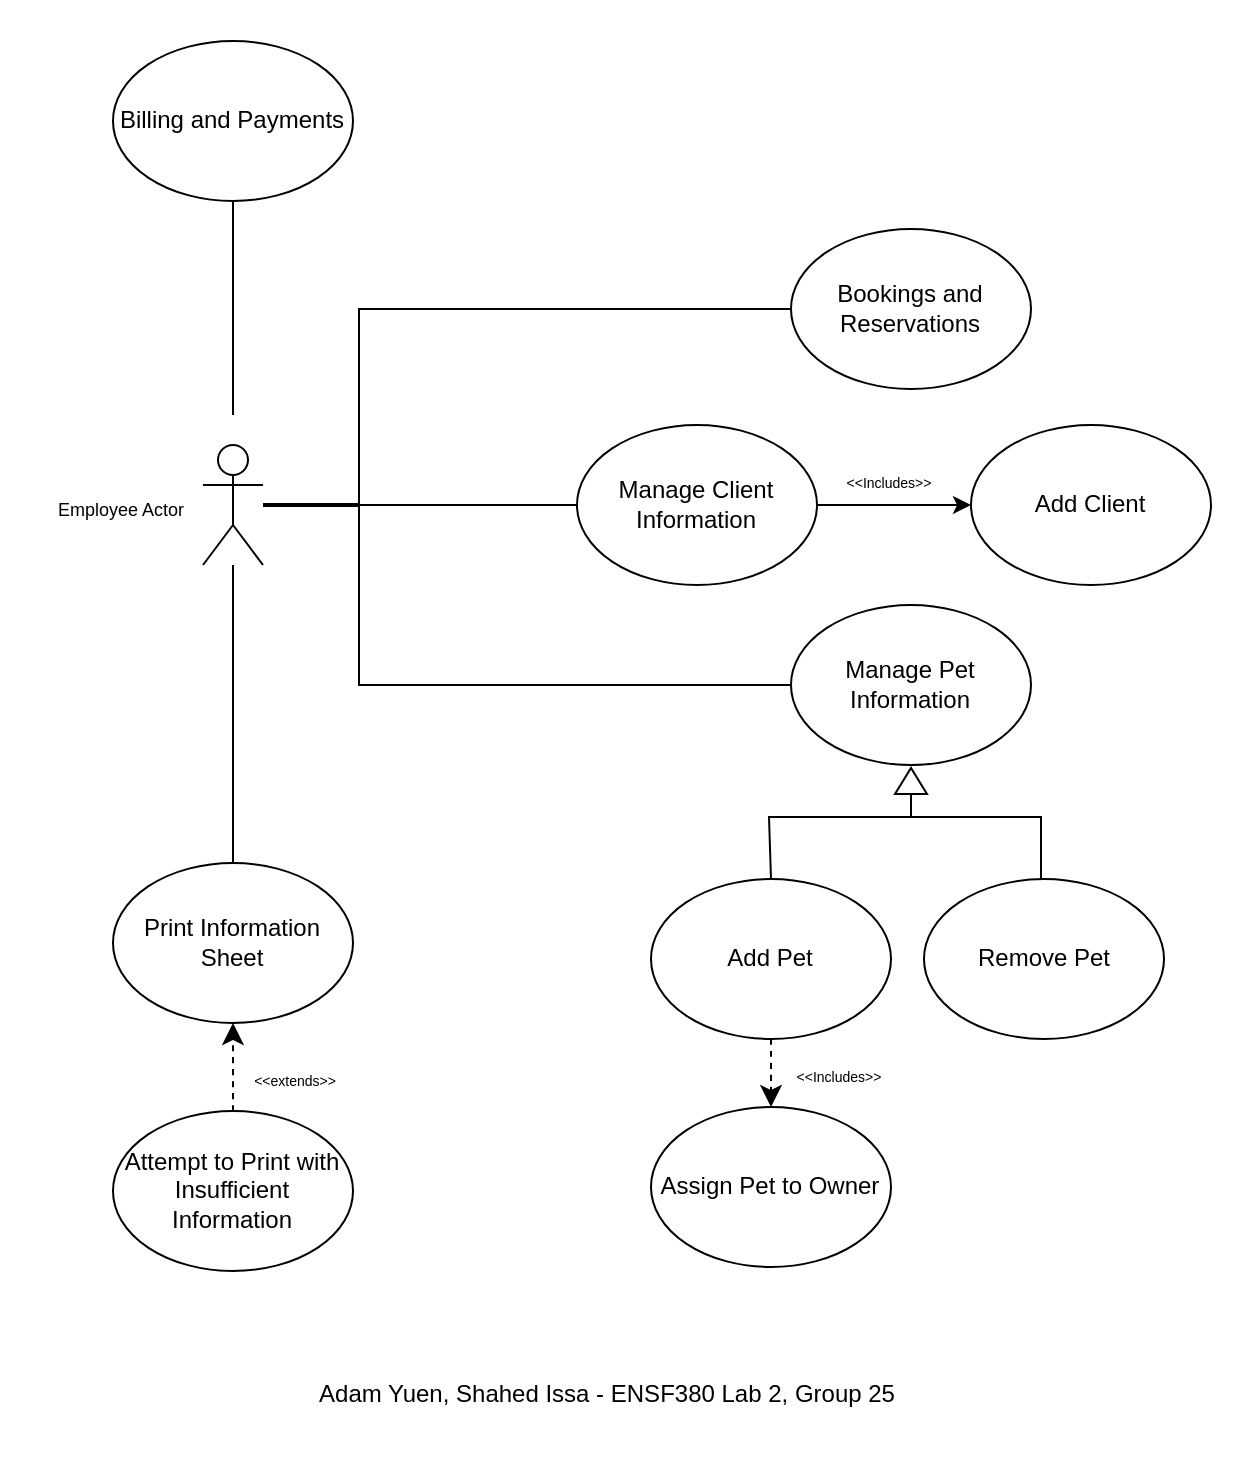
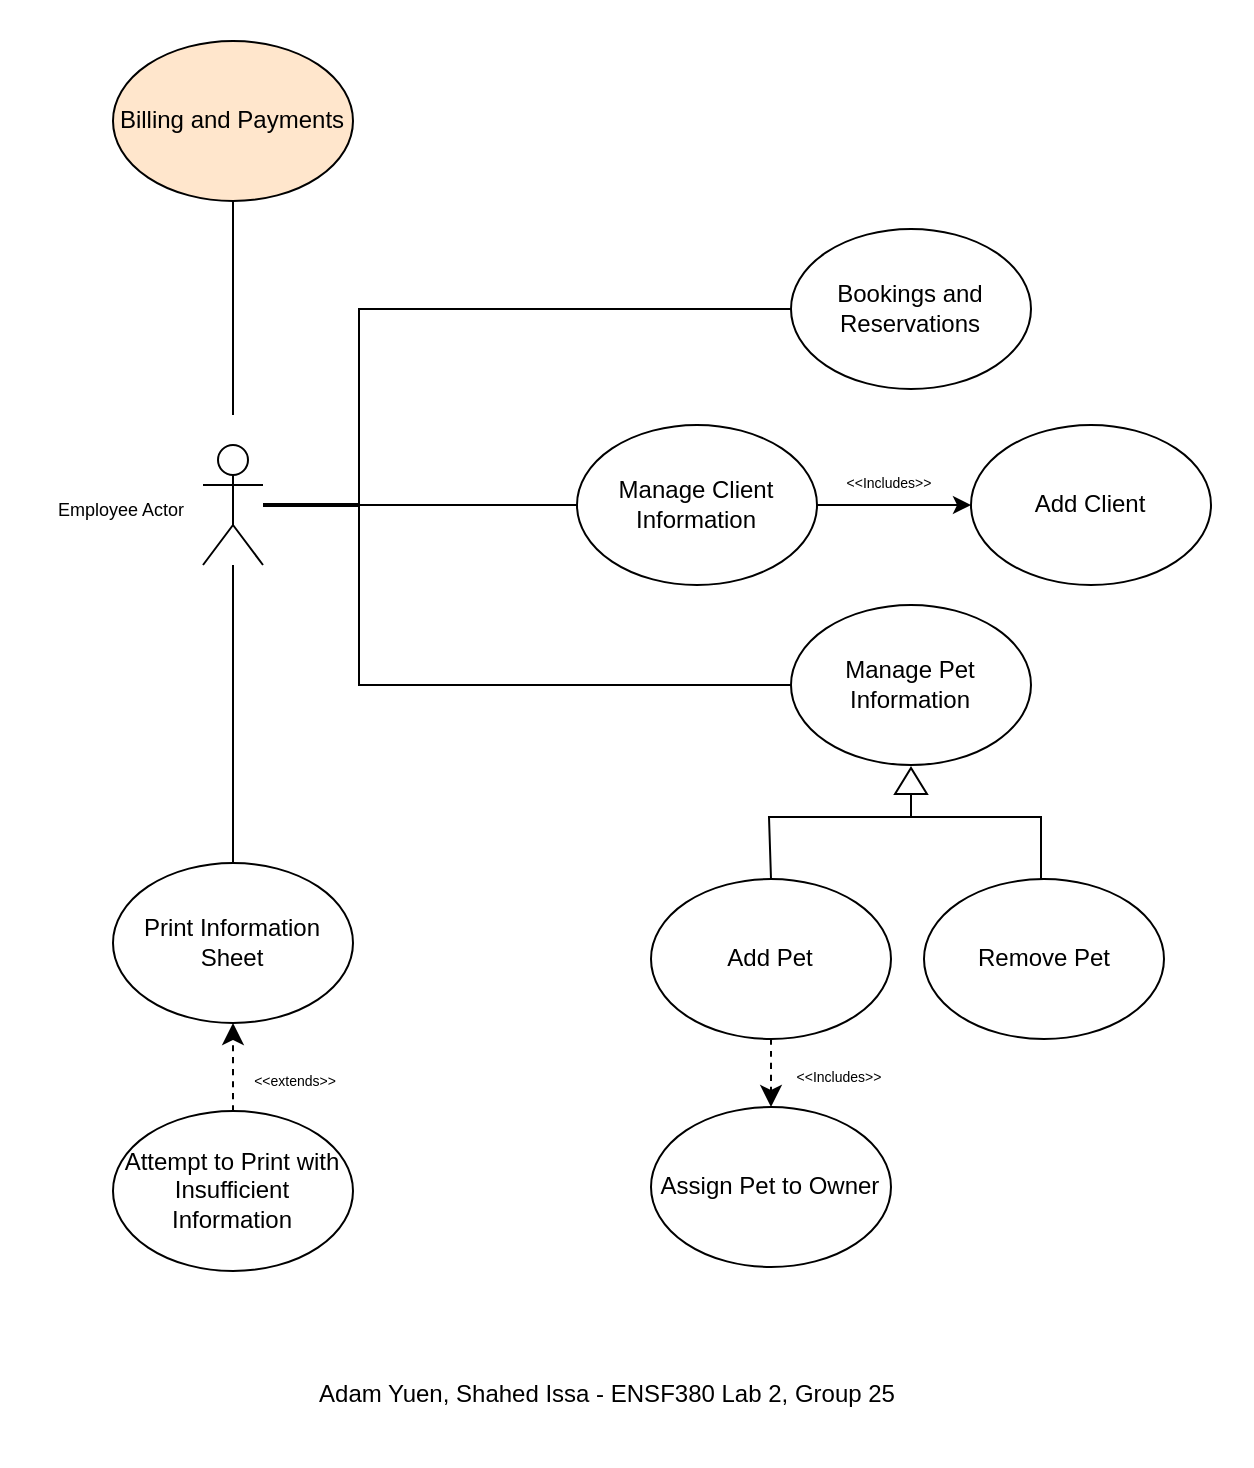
(233, 121) -> (233, 121)
